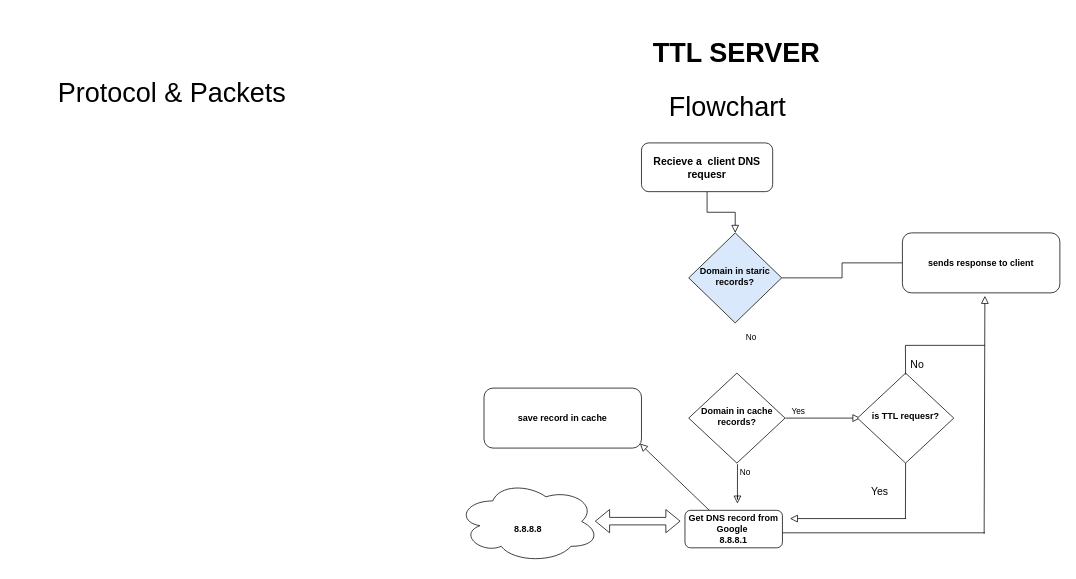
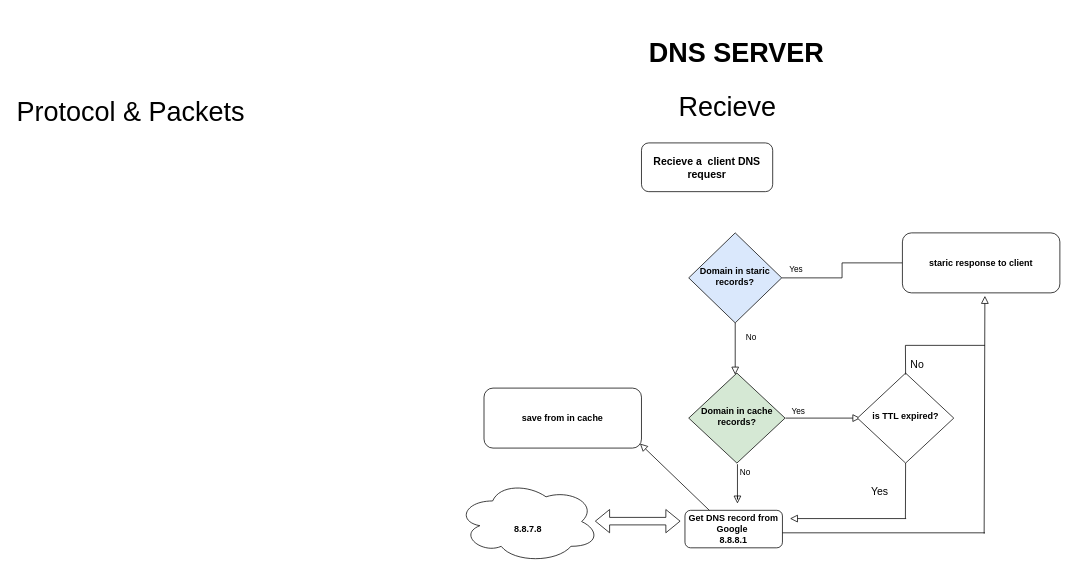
(737, 53) -> (737, 53)
(728, 90) -> (728, 90)
(192, 98) -> (150, 117)
(717, 212) -> none
(981, 263) -> (981, 263)
none -> (735, 345)
(906, 417) -> (906, 417)
(563, 418) -> (563, 418)
(737, 418) -> (737, 418)
(528, 522) -> (528, 522)
